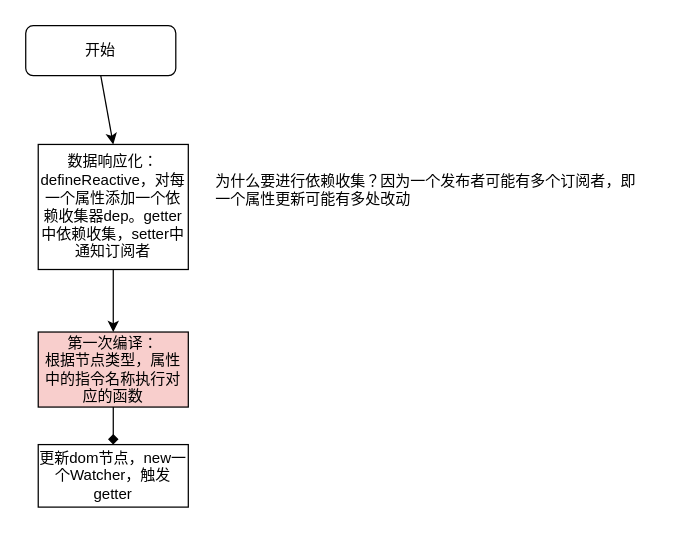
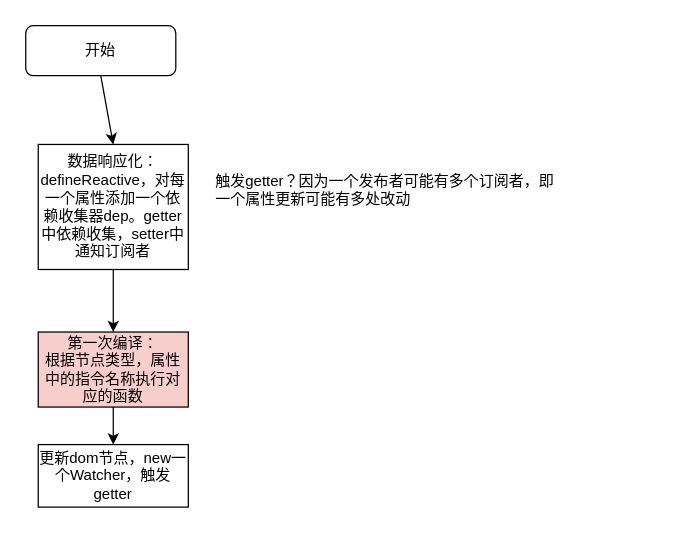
(426, 191) -> (391, 191)
(113, 434) -> (113, 434)
